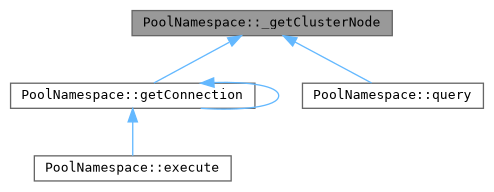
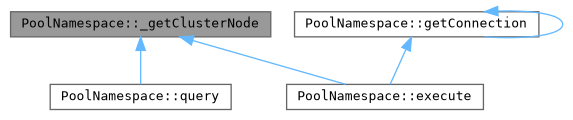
(192, 63) -> (269, 62)
